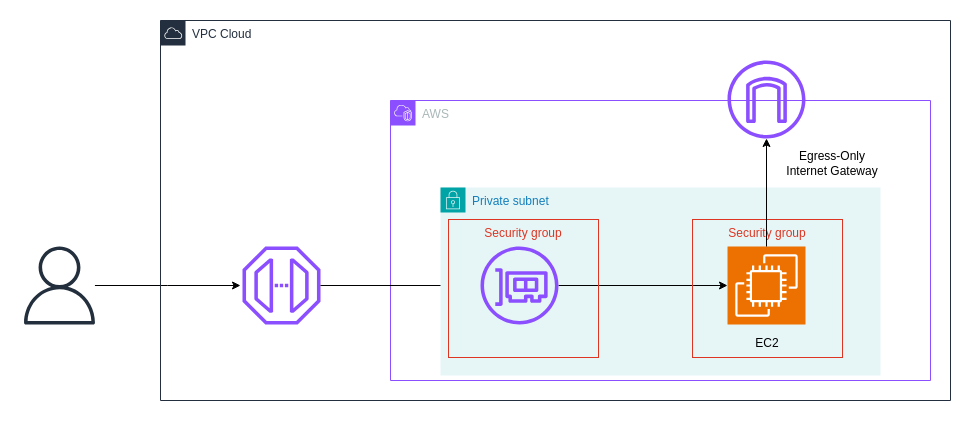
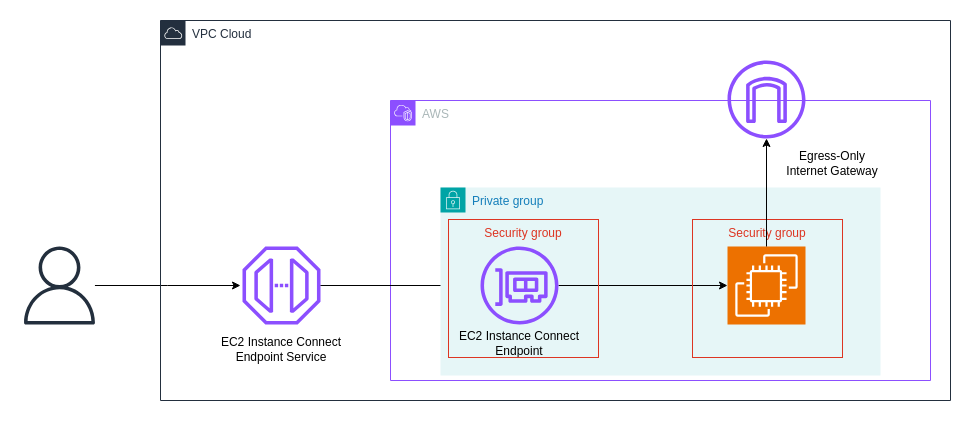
(516, 202) -> (513, 202)
none -> (520, 344)
(768, 344) -> none
none -> (282, 350)
